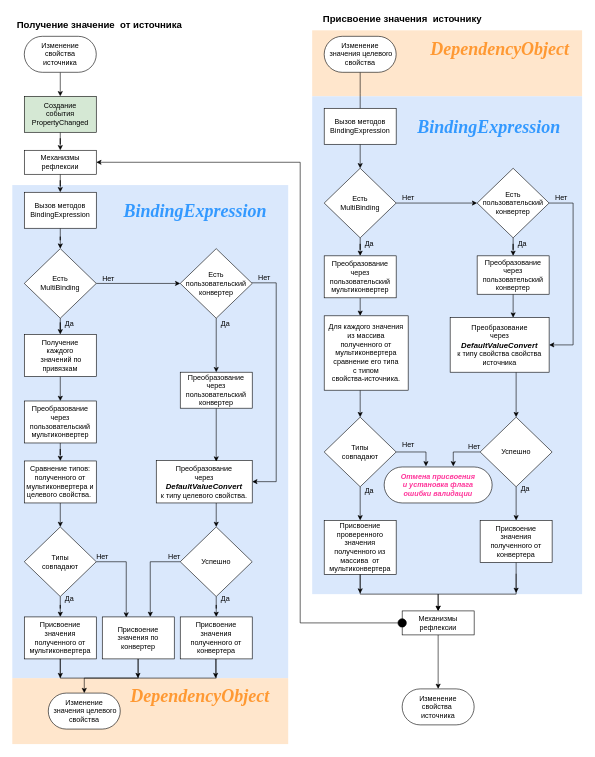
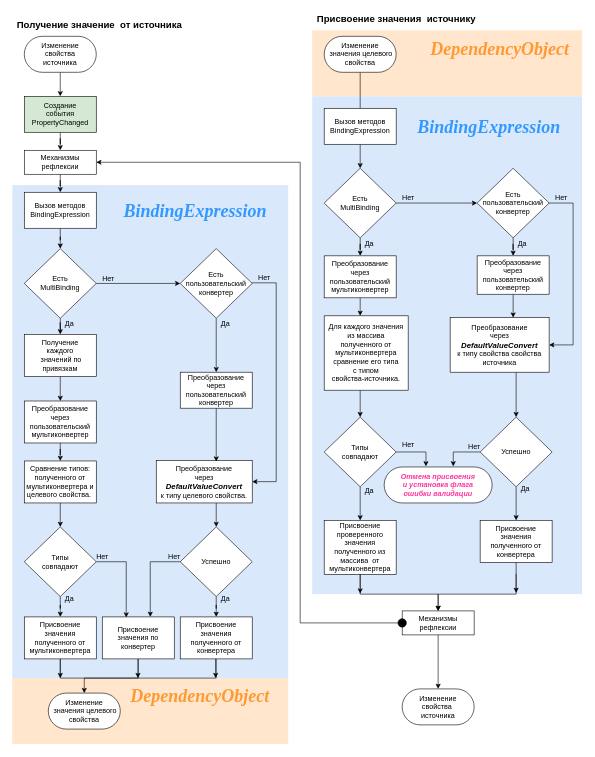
(402, 18) -> (396, 18)
